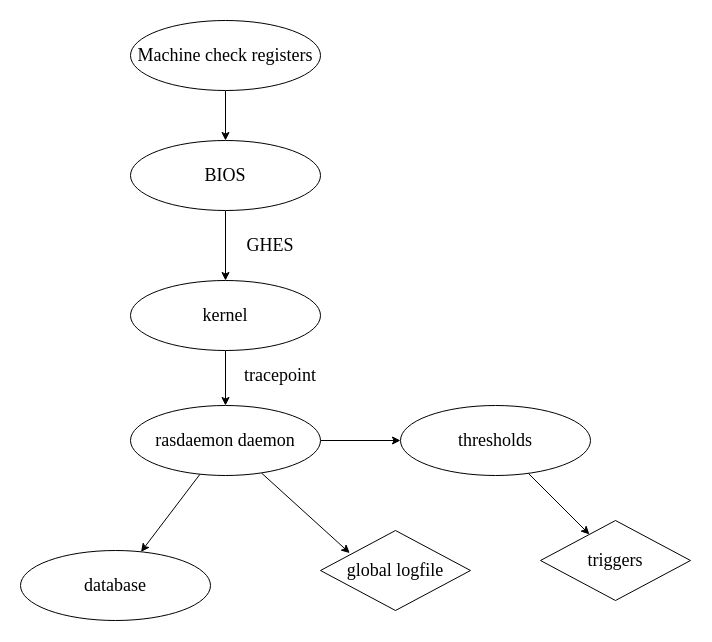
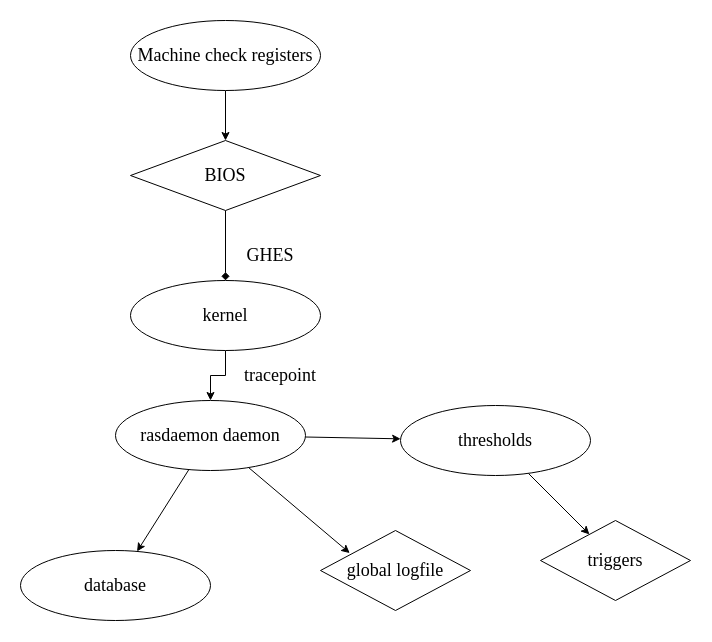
(226, 176) -> (226, 176)
(271, 246) -> (271, 256)
(226, 272) -> (226, 271)
(226, 441) -> (211, 436)
